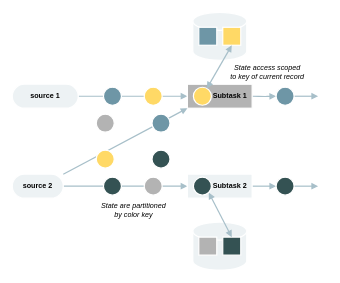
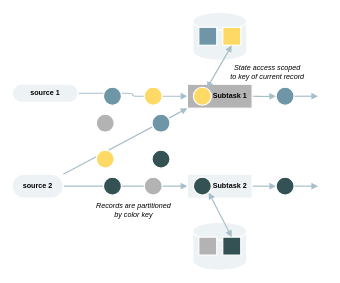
(45, 96) -> (45, 93)
(134, 210) -> (134, 210)
